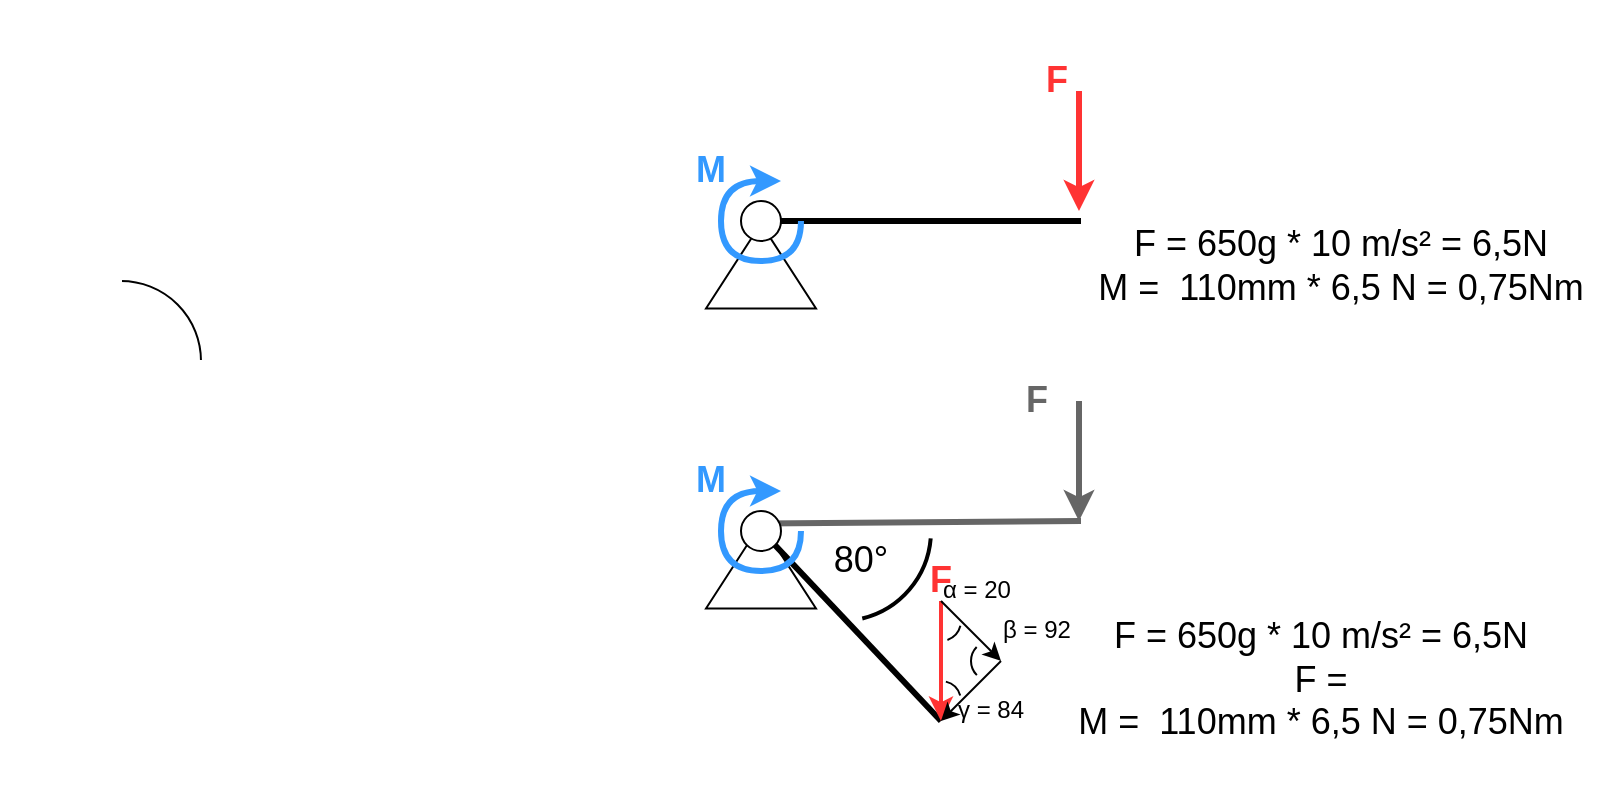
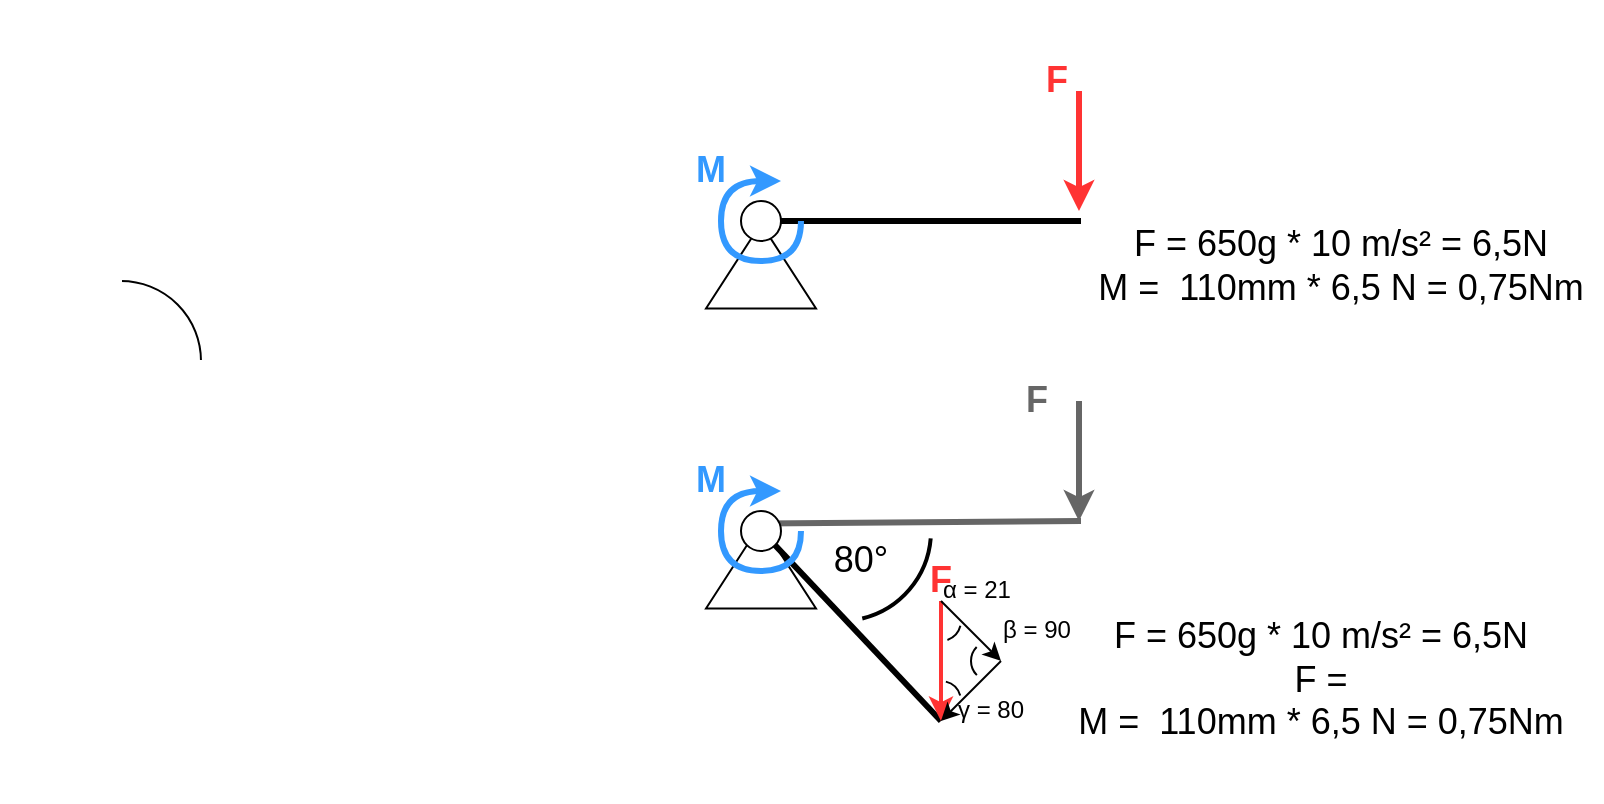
(978, 591) -> (978, 591)
(1038, 631) -> (1038, 631)
(992, 711) -> (992, 711)
